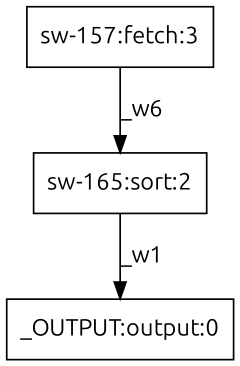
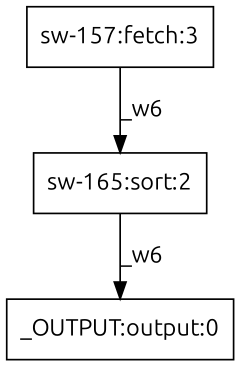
(142, 256) -> (142, 256)
